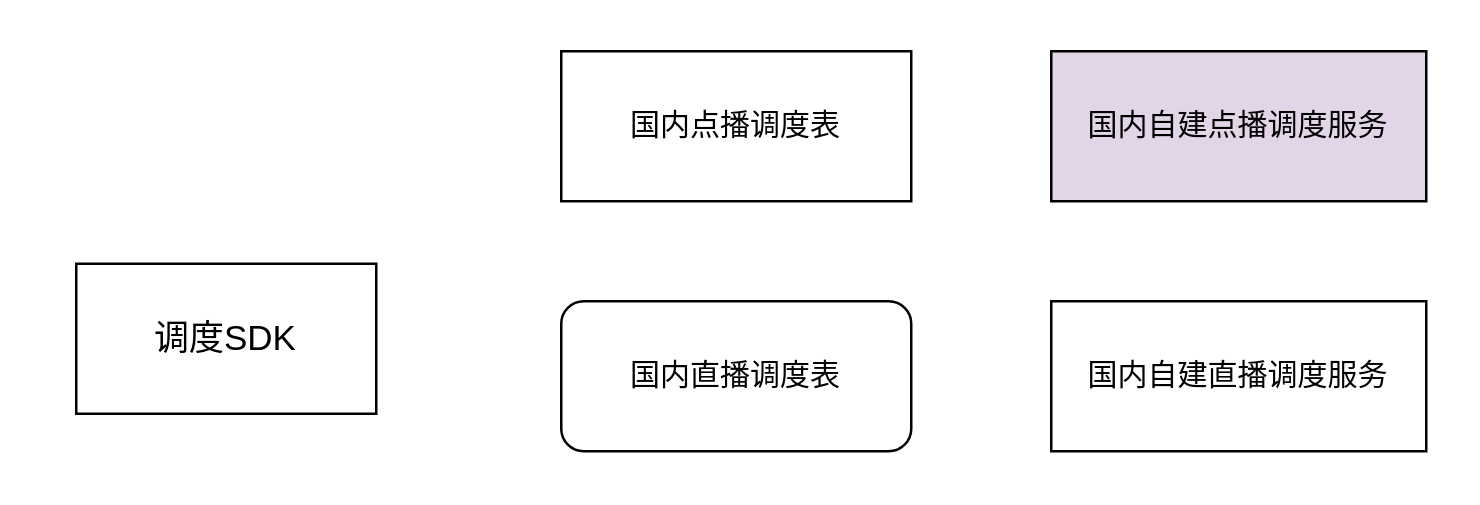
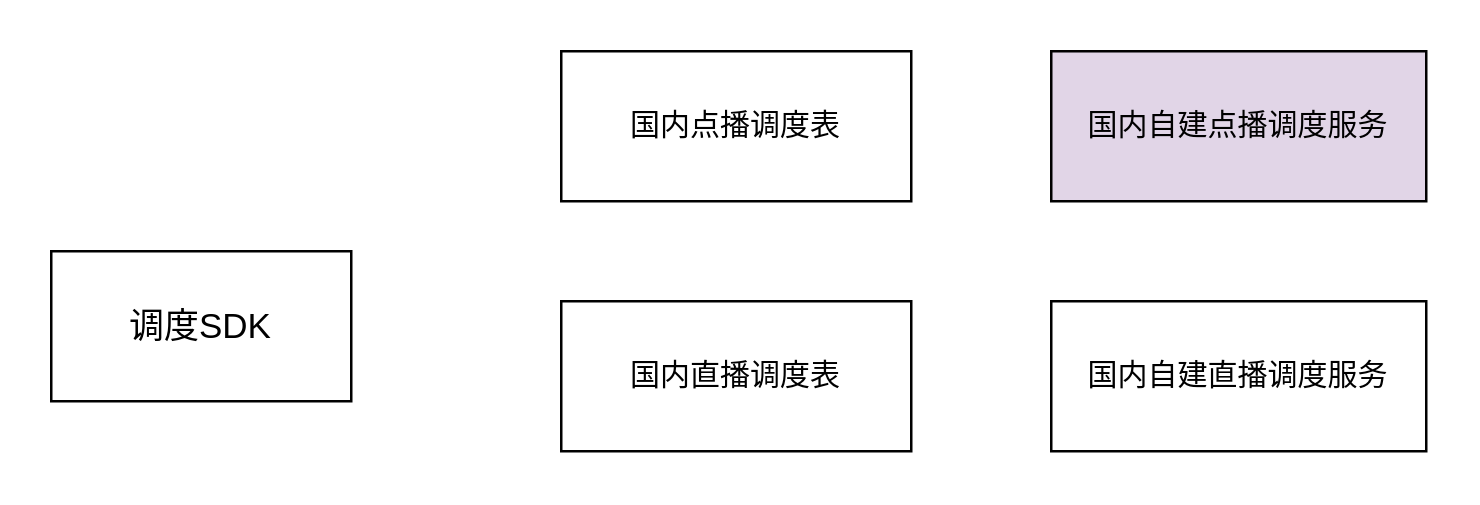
(226, 339) -> (201, 326)
(736, 376) -> (736, 376)
